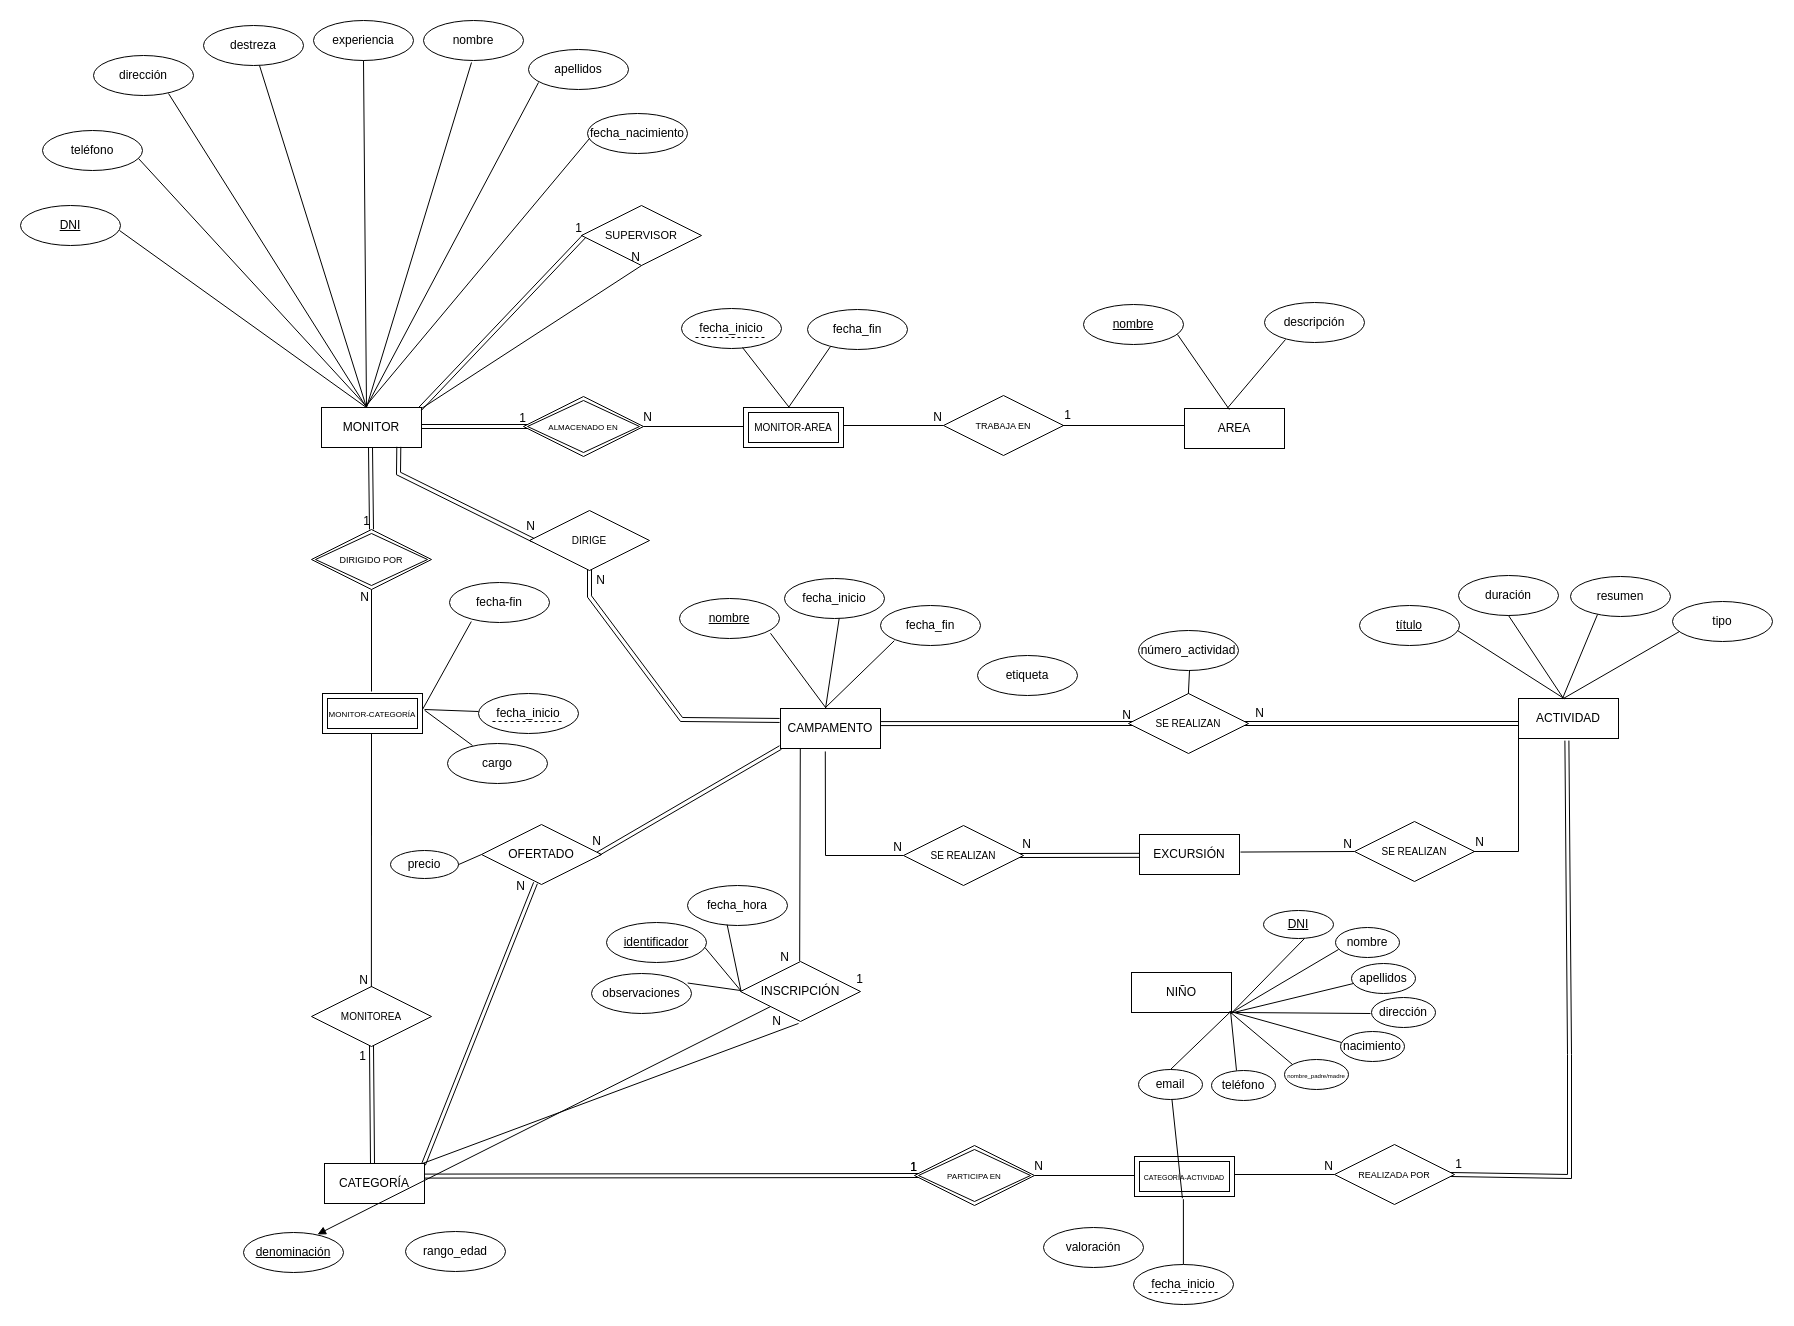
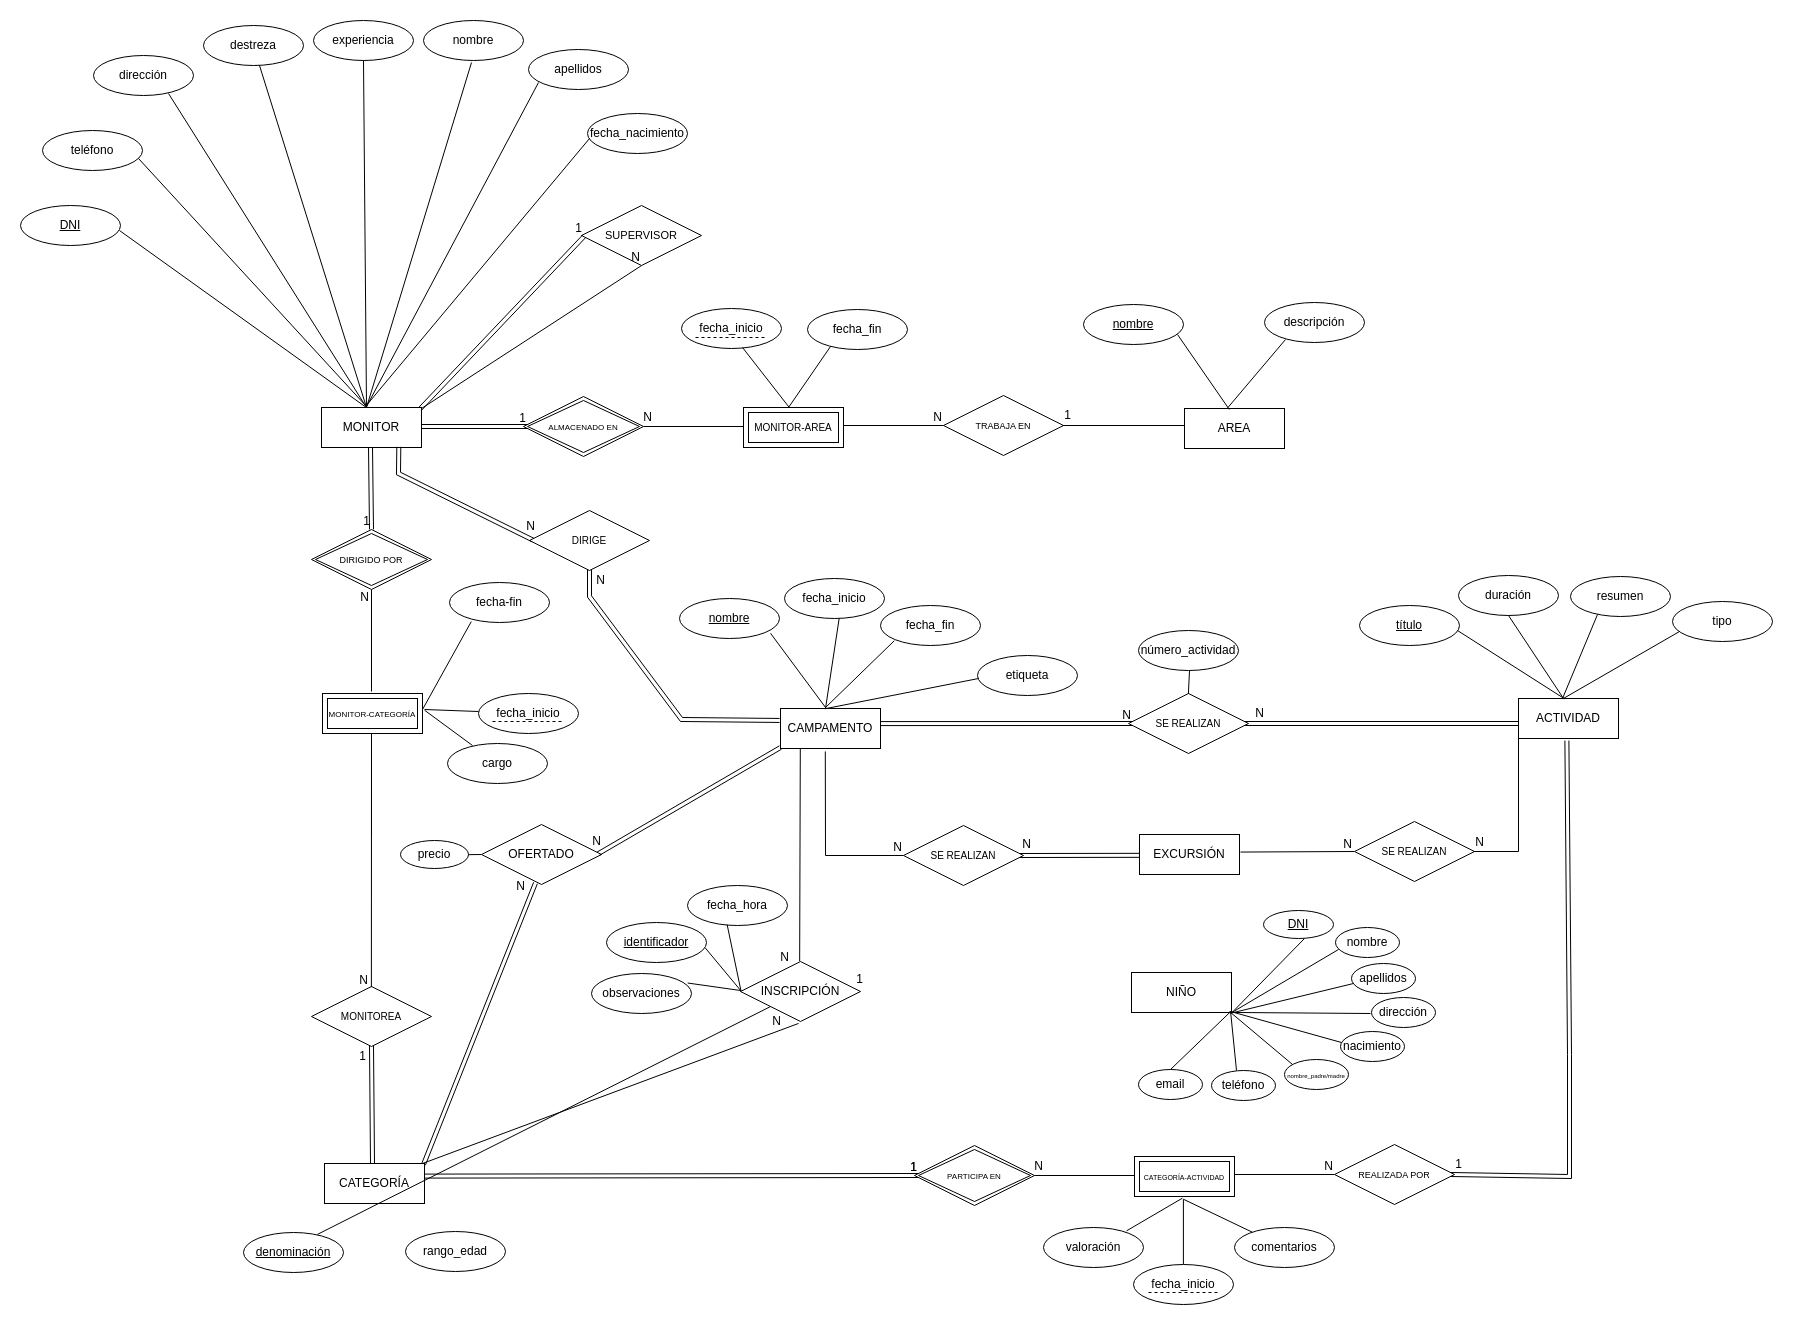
none -> (903, 693)
(425, 865) -> (435, 855)
(1177, 1149) -> (1155, 1215)
none -> (1219, 1216)
(327, 1230) -> (323, 1232)
none -> (1285, 1248)
